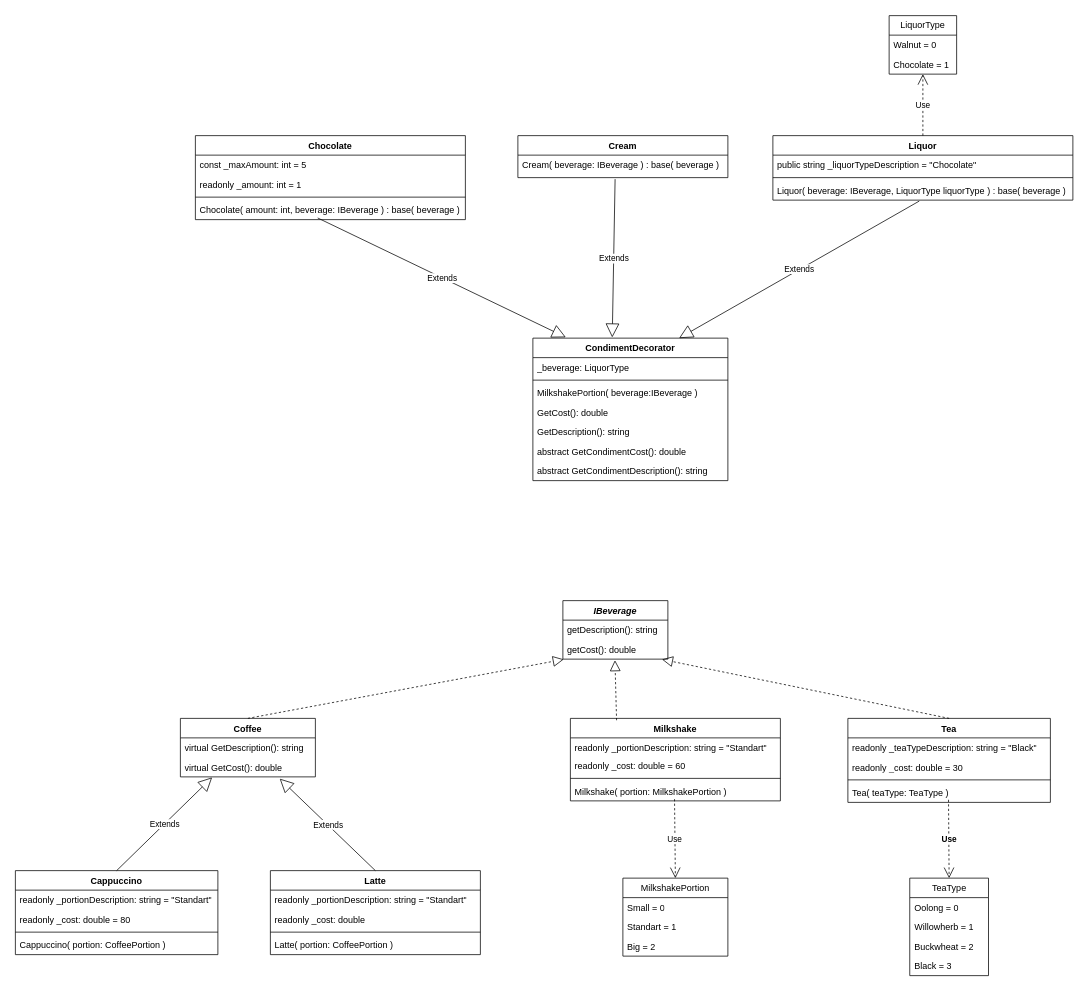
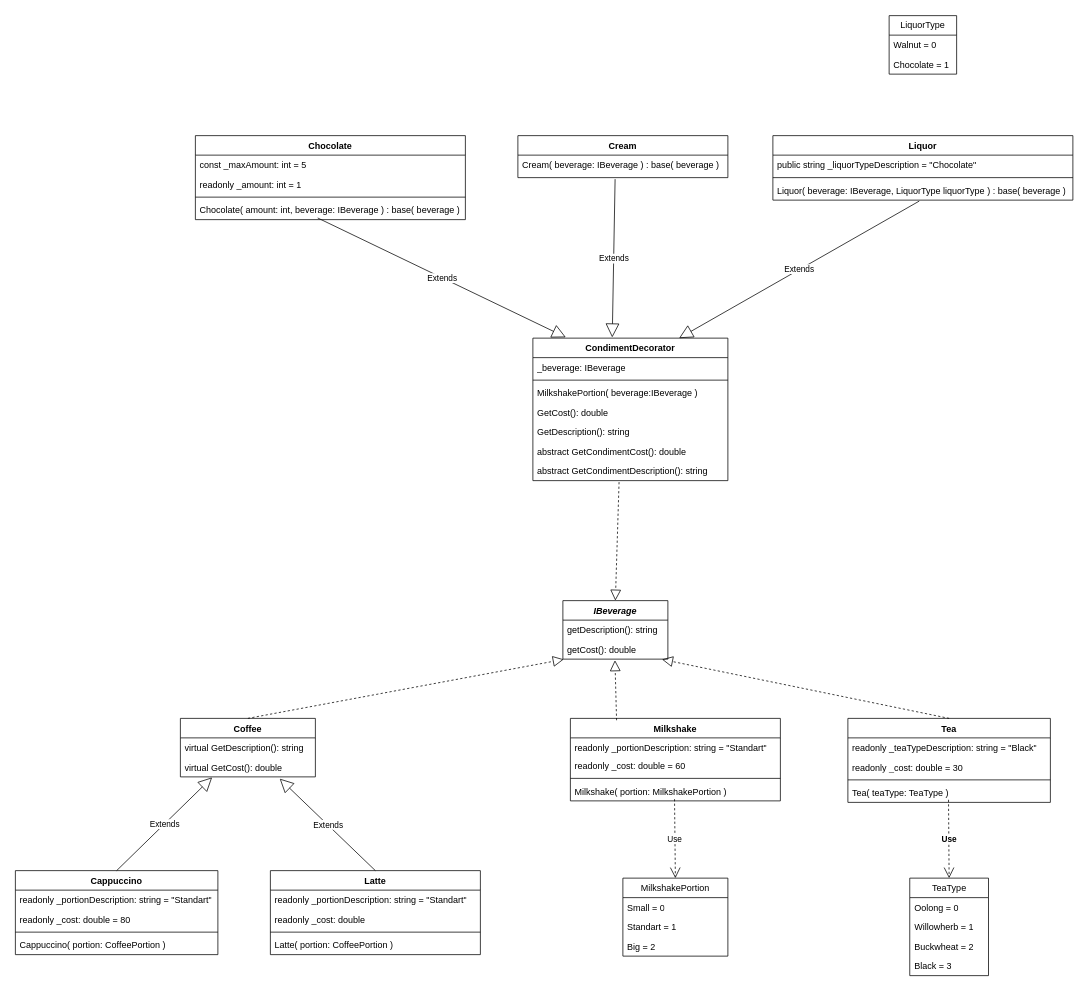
(923, 106) -> none
(587, 368) -> (585, 368)
none -> (617, 535)
